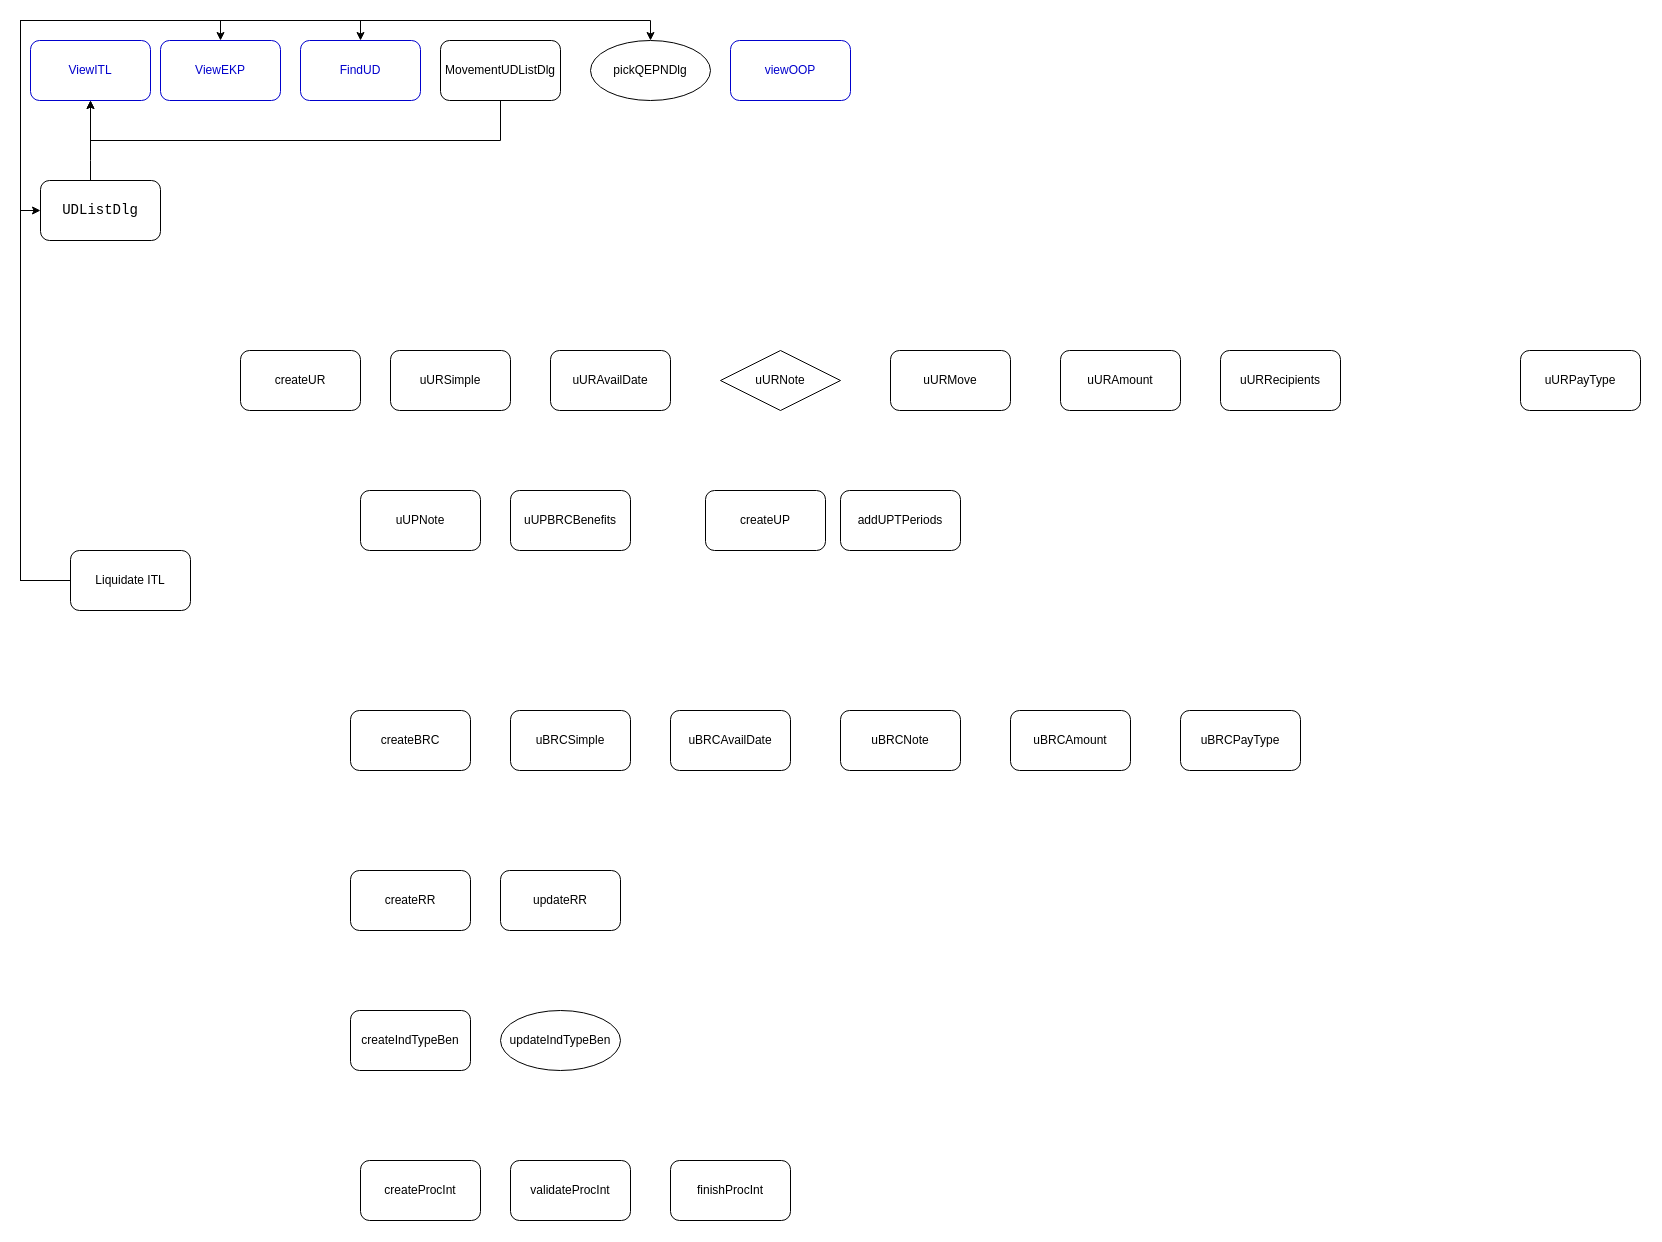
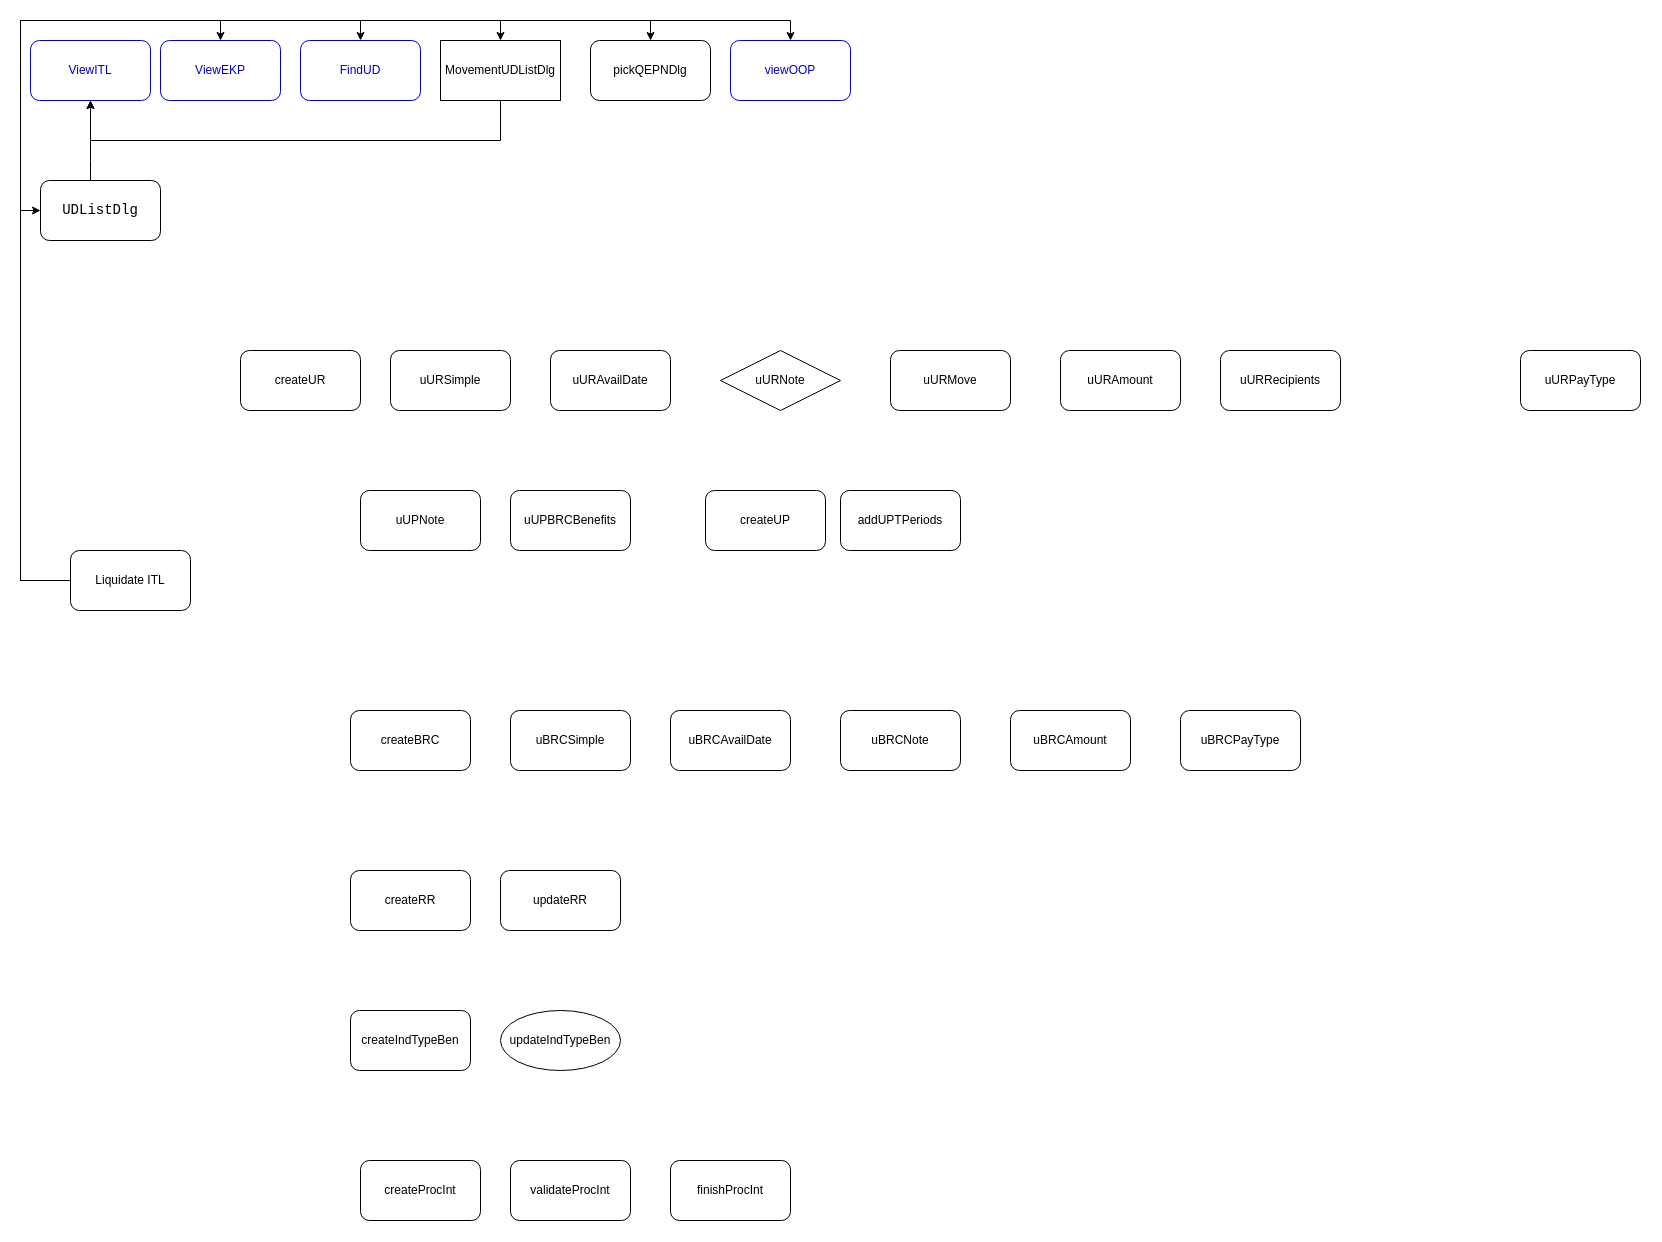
none -> (728, 21)
none -> (501, 28)
(501, 71) -> (501, 71)
(651, 71) -> (651, 71)
